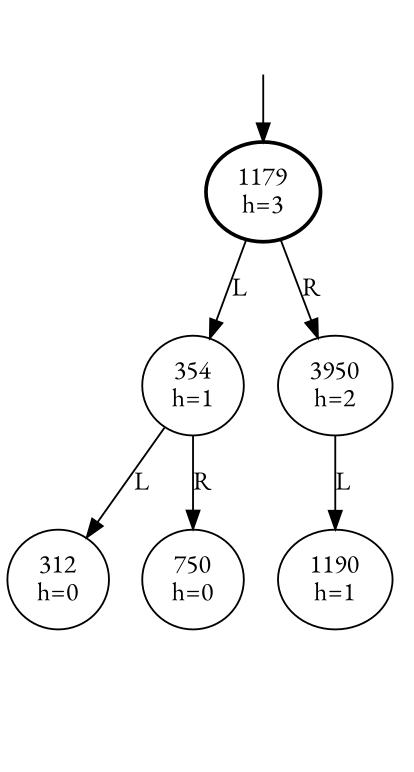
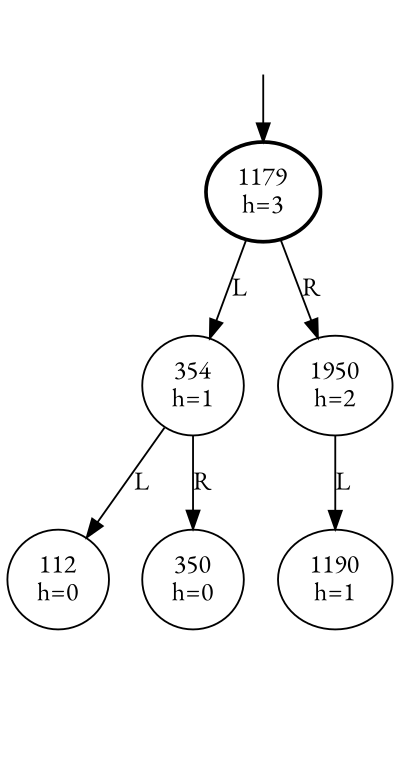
(335, 386) -> (335, 386)
(58, 580) -> (58, 580)
(193, 580) -> (193, 580)
